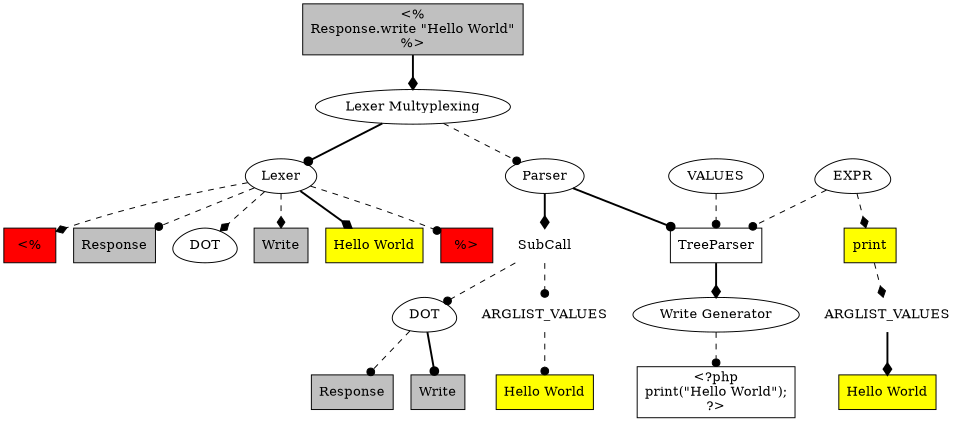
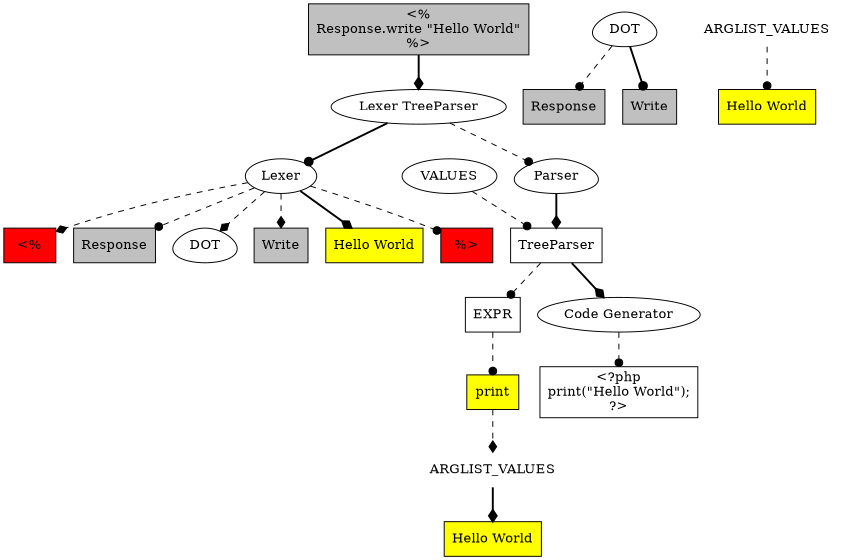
(413, 107) -> (419, 107)
(545, 176) -> (556, 176)
(853, 176) -> (493, 315)
(860, 205) -> (493, 350)
(620, 207) -> (556, 205)
(791, 207) -> (527, 277)
(545, 245) -> none
(716, 315) -> (619, 315)
